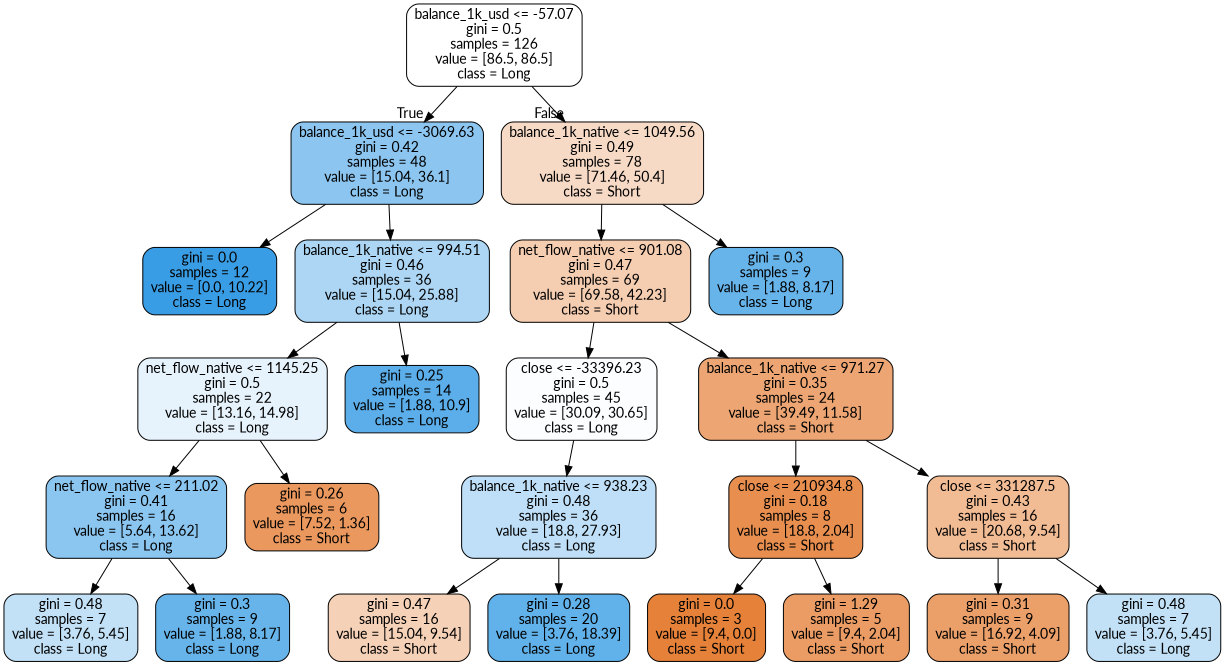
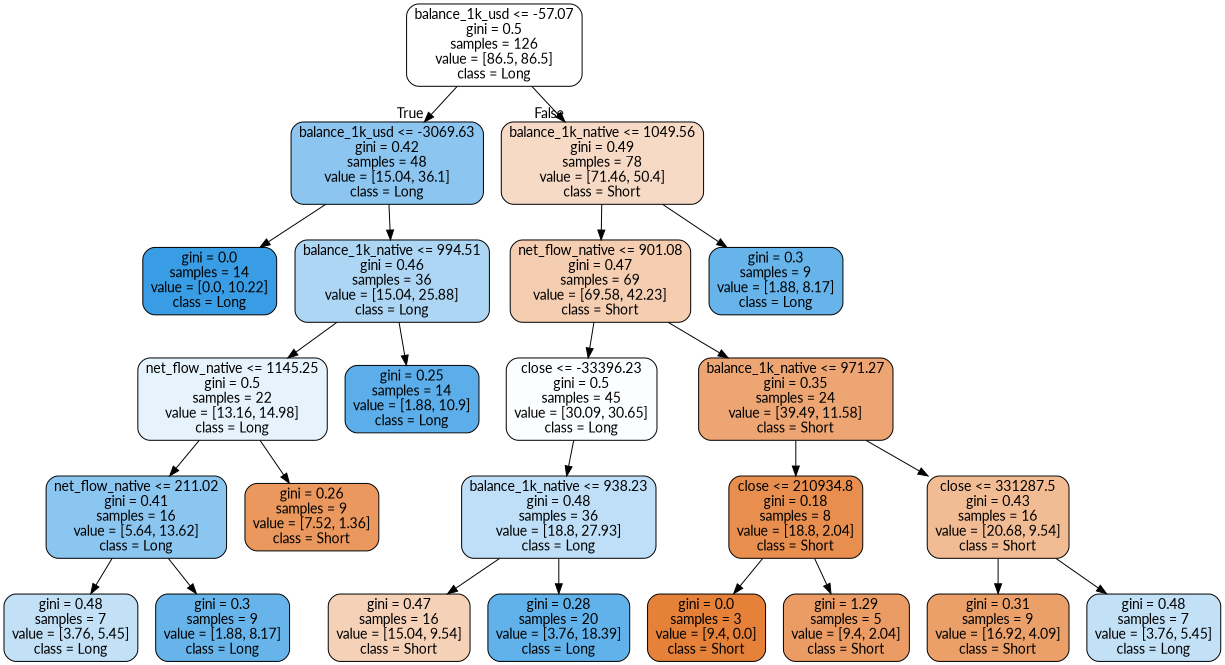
(210, 281) -> (210, 281)
(312, 517) -> (312, 517)
